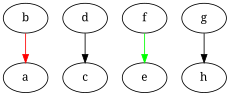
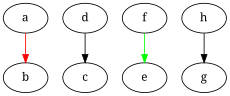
(26, 44) -> (26, 44)
(204, 44) -> (204, 44)
